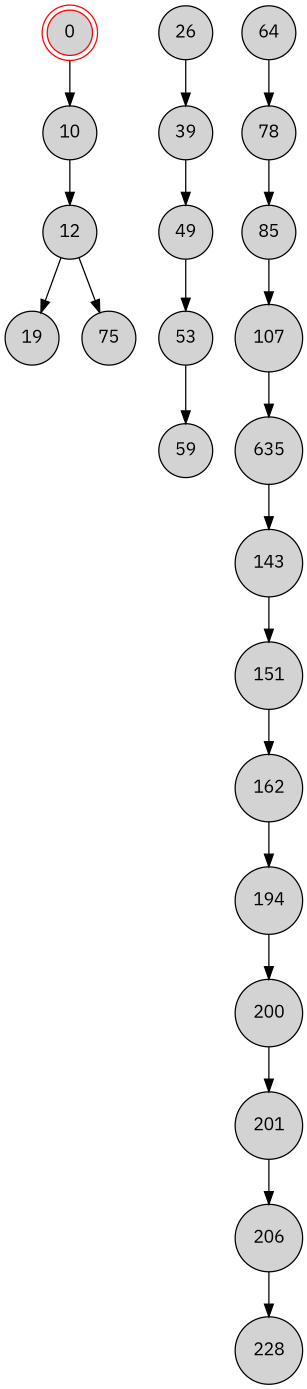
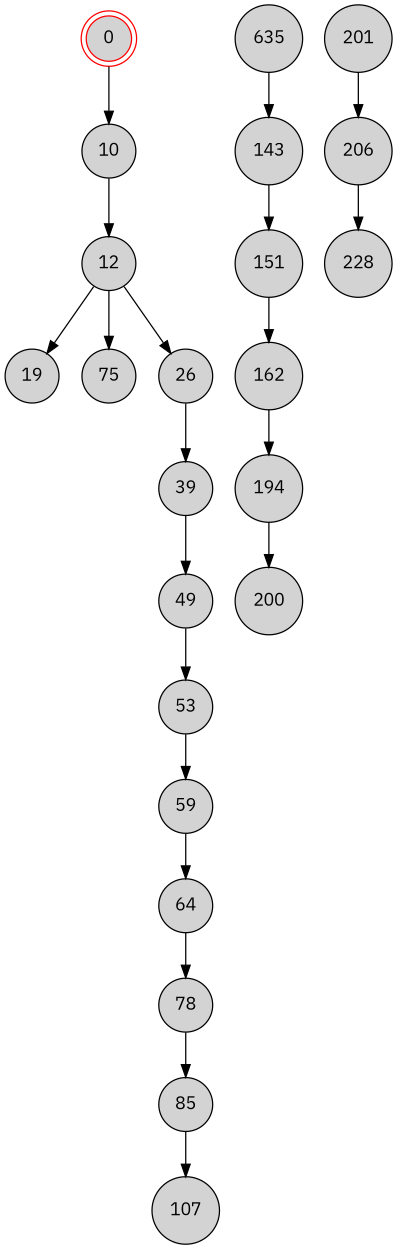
none -> (144, 315)
(269, 388) -> none
none -> (186, 850)
(269, 1063) -> none
